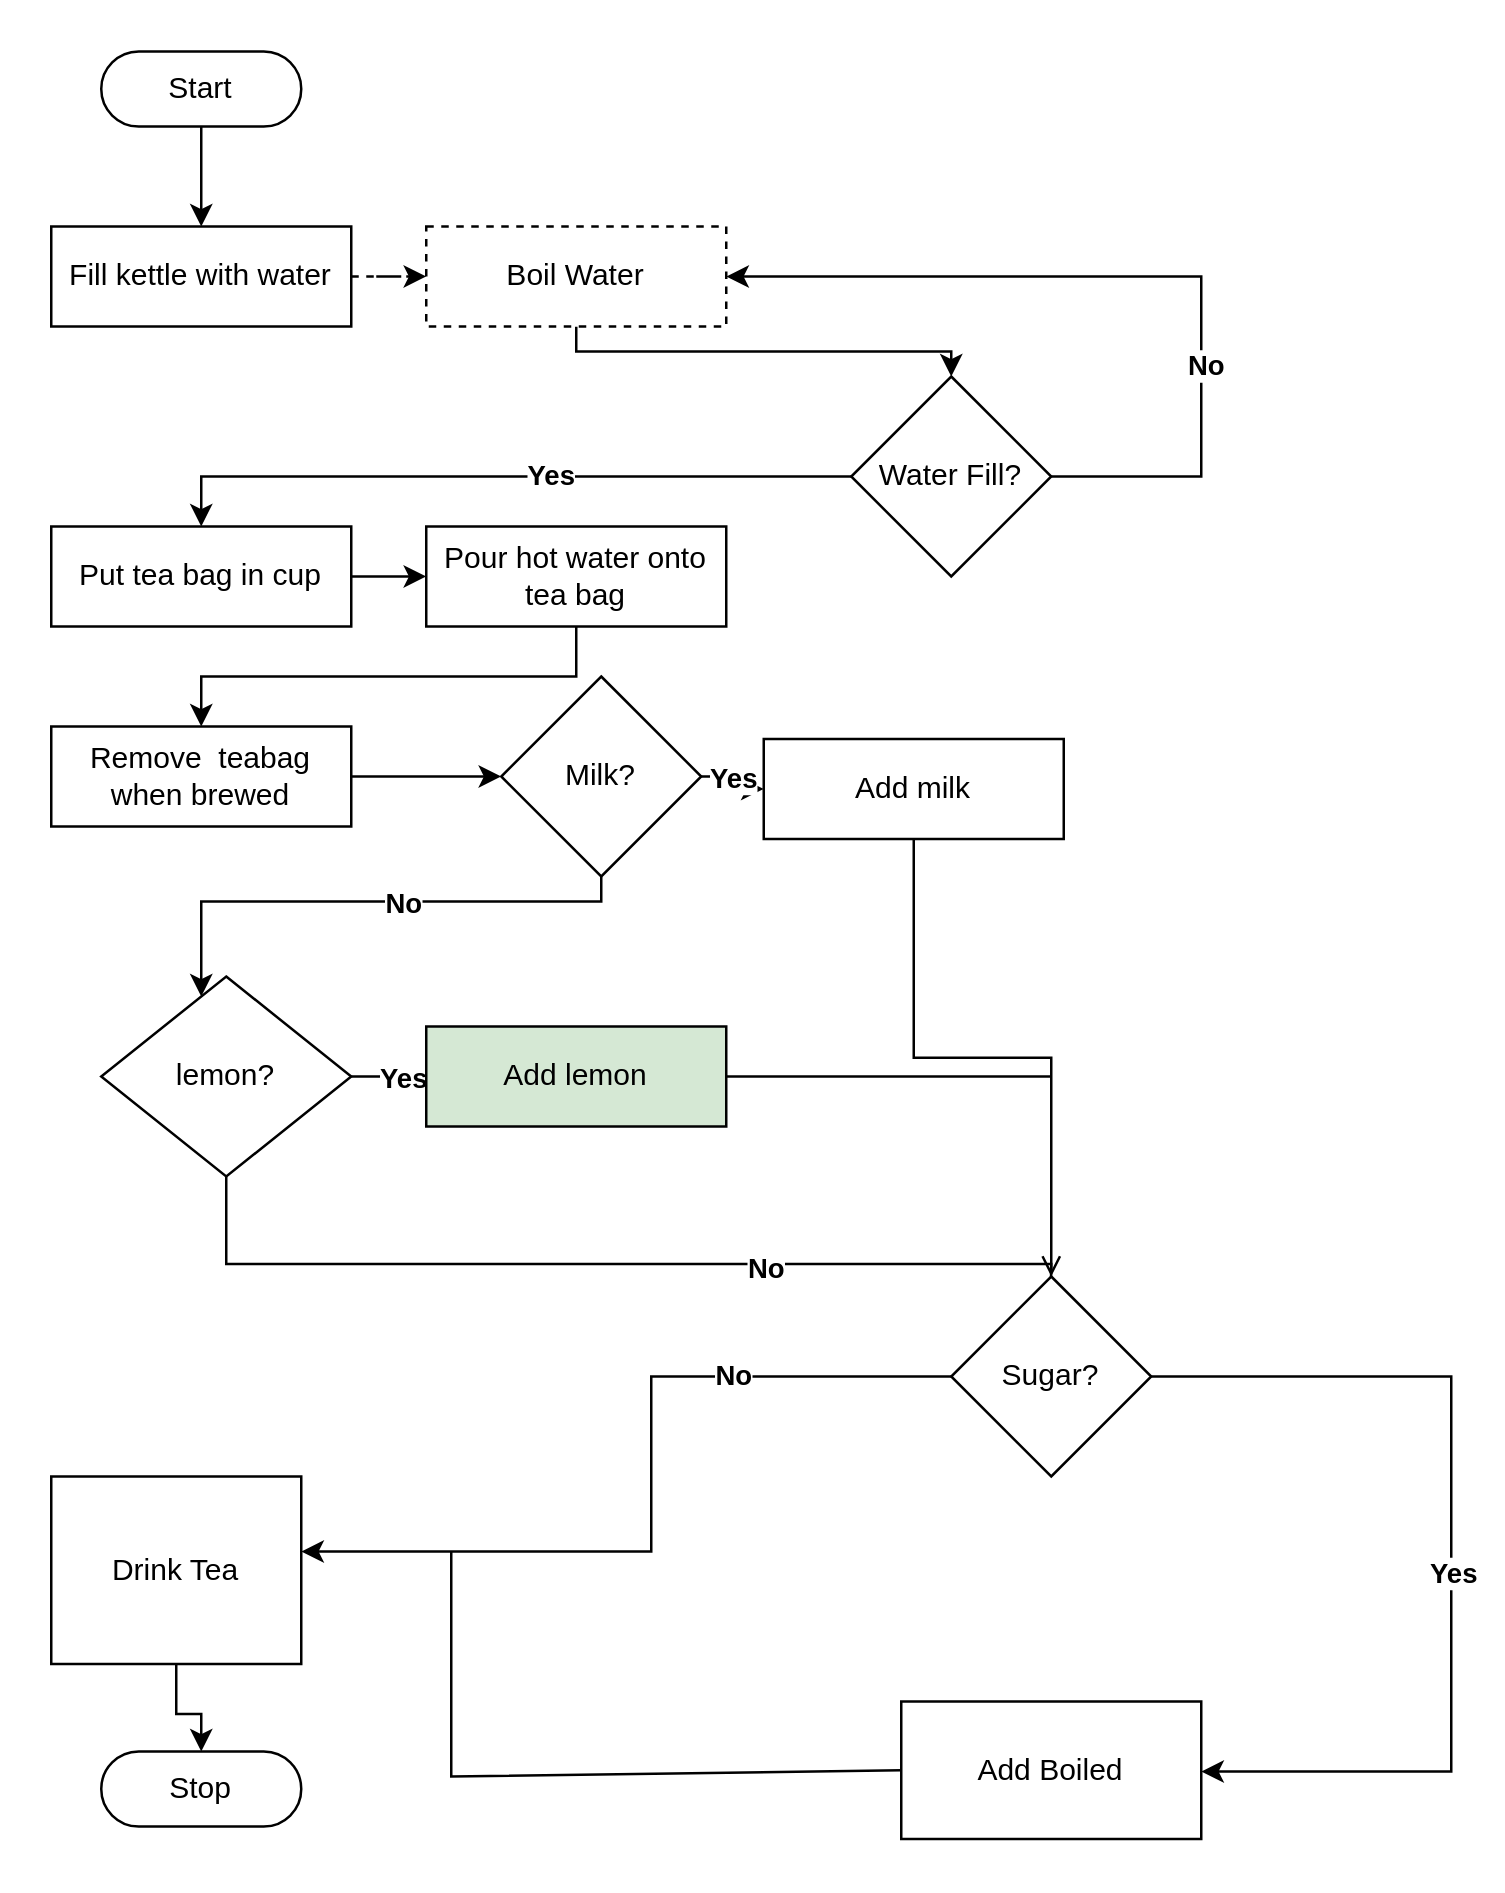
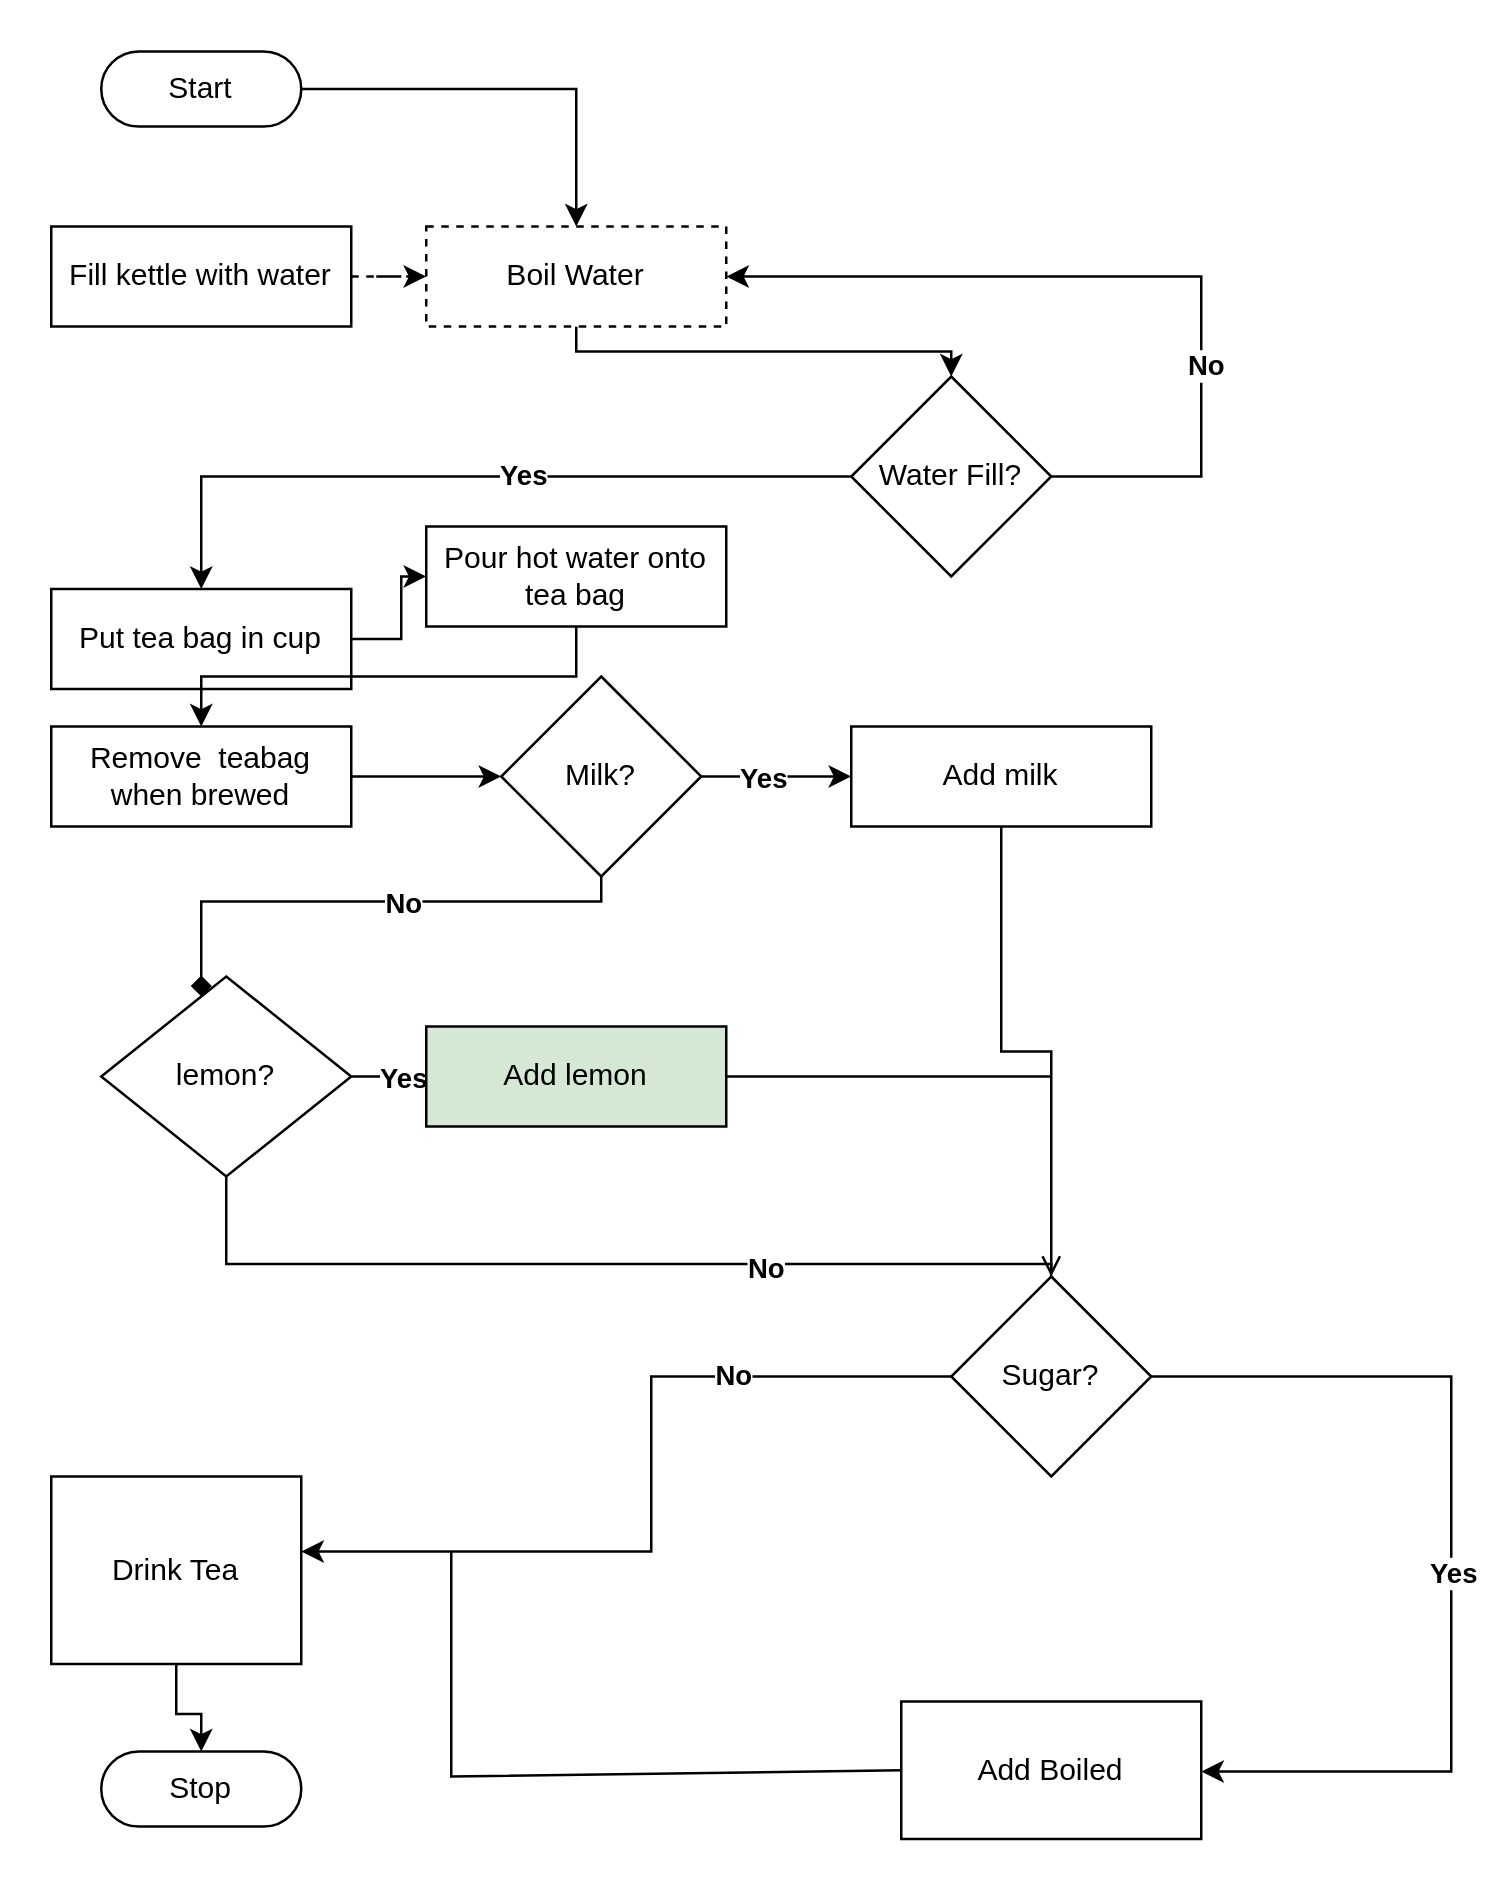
(201, 168) -> (499, 89)
(201, 576) -> (201, 639)
(914, 789) -> (1001, 776)
(201, 977) -> (201, 976)
